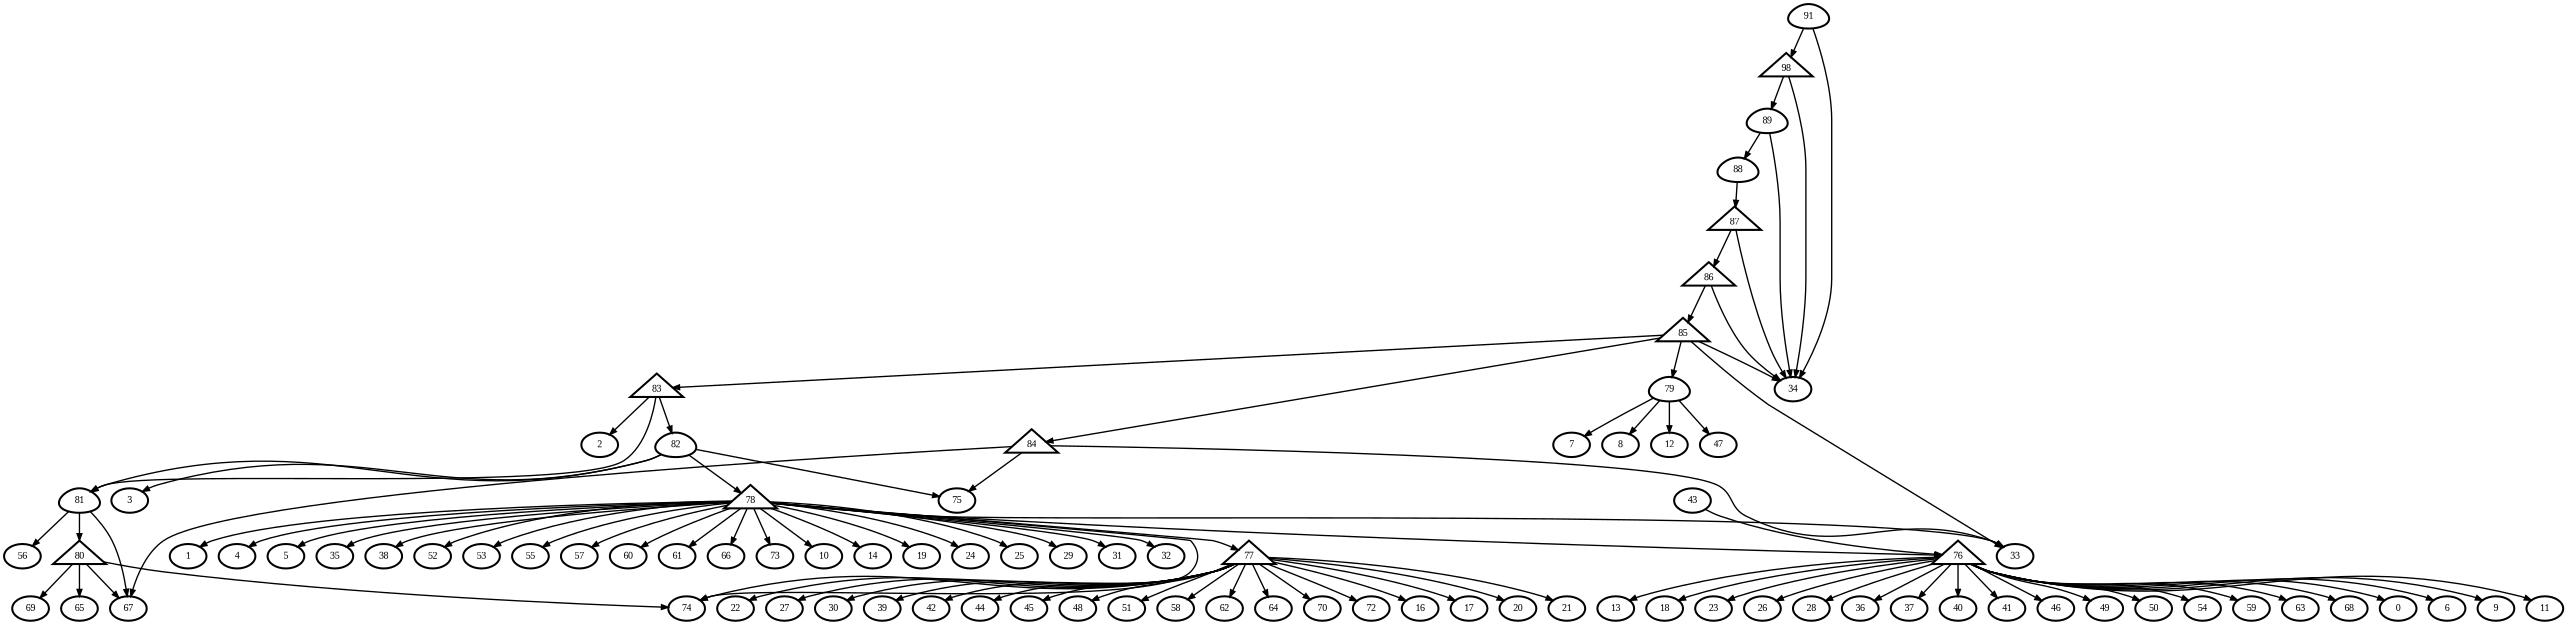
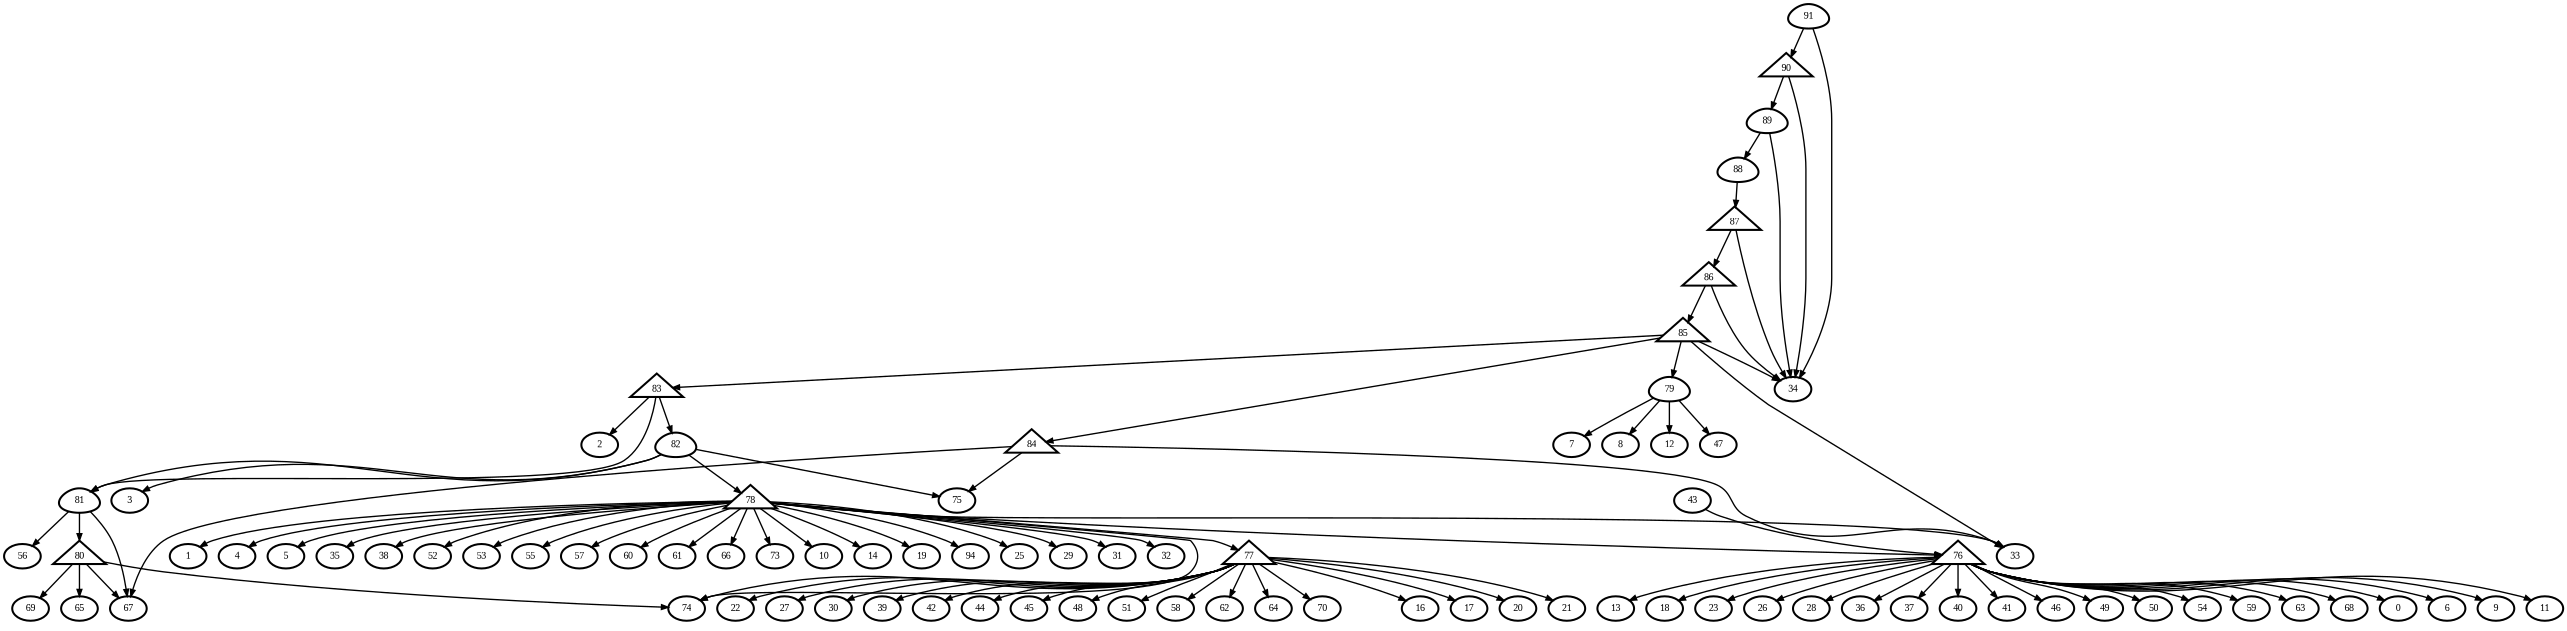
(1786, 69) -> (1786, 69)
(971, 556) -> (971, 556)
(1371, 609) -> none
